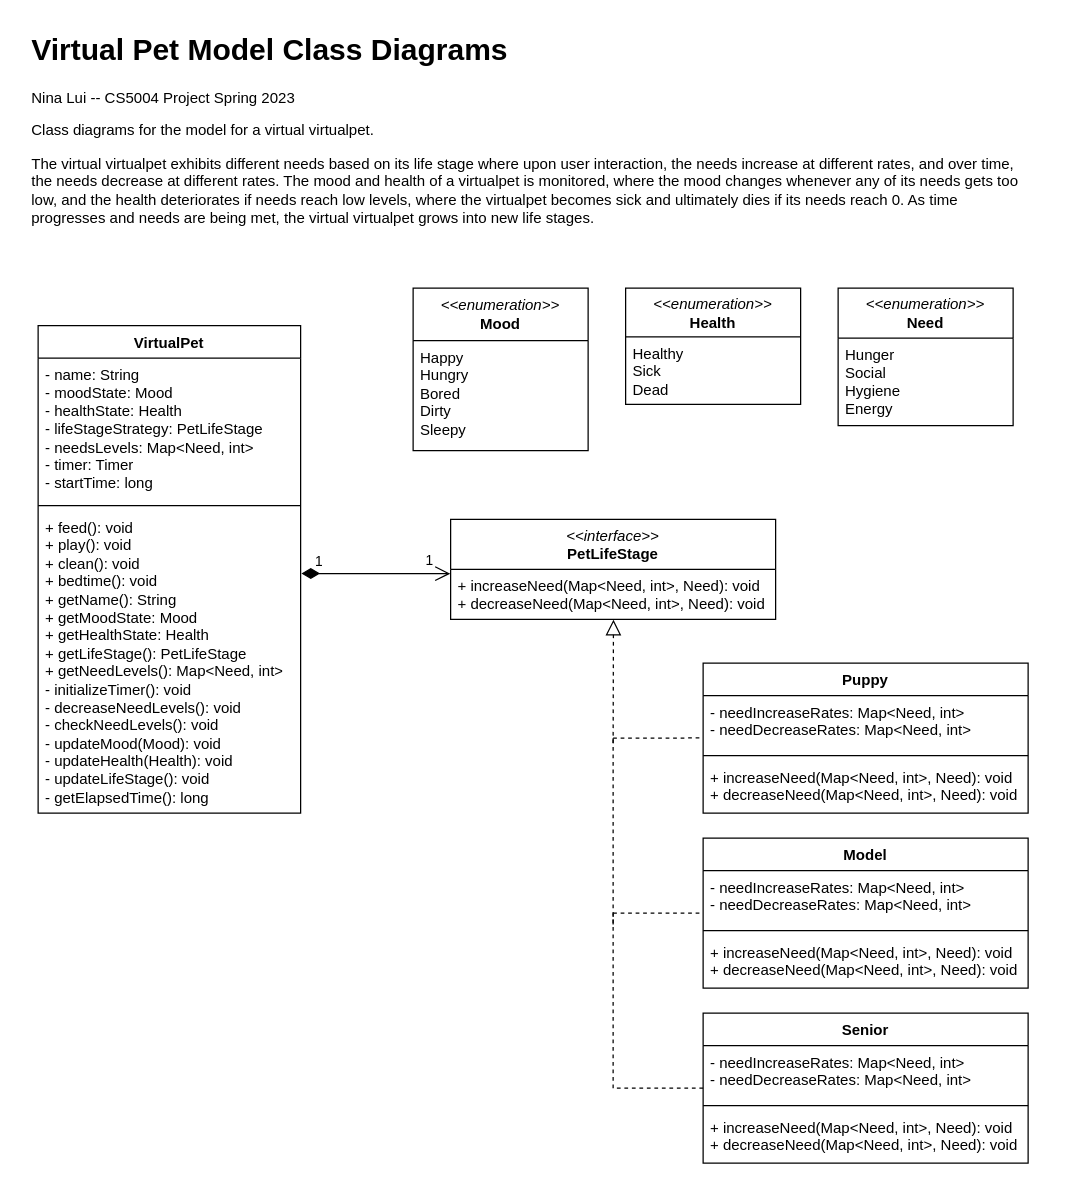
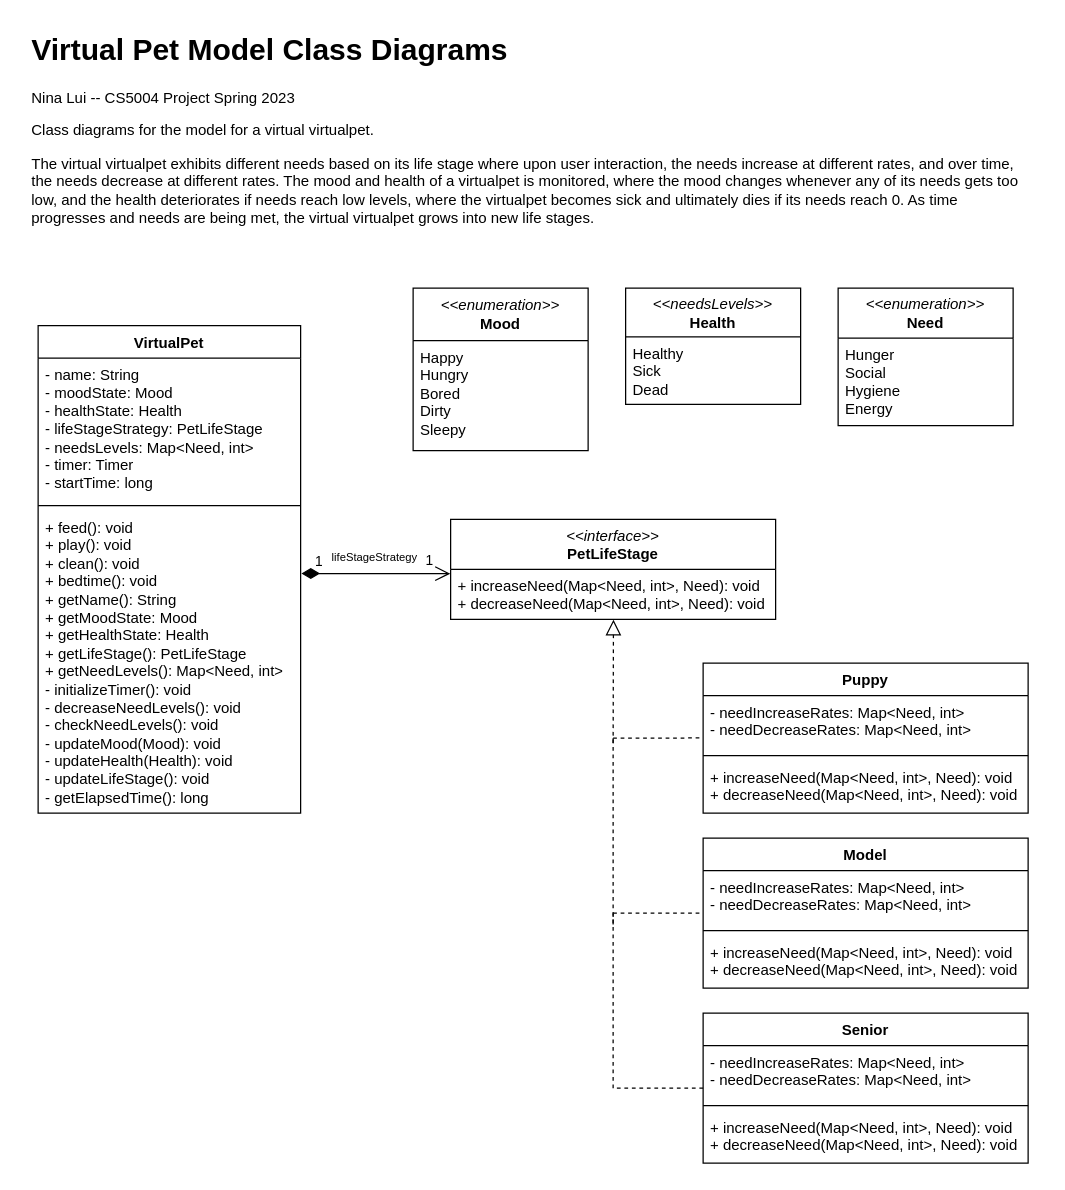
(713, 313) -> (713, 313)
none -> (374, 557)
